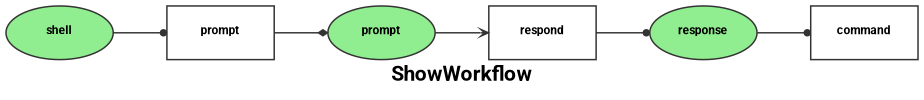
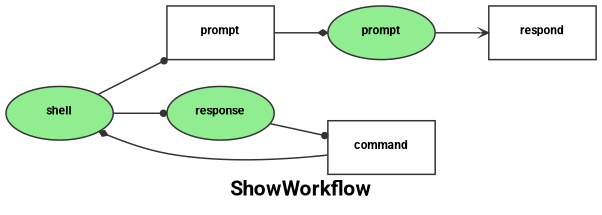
(620, 33) -> (137, 113)
none -> (216, 159)
